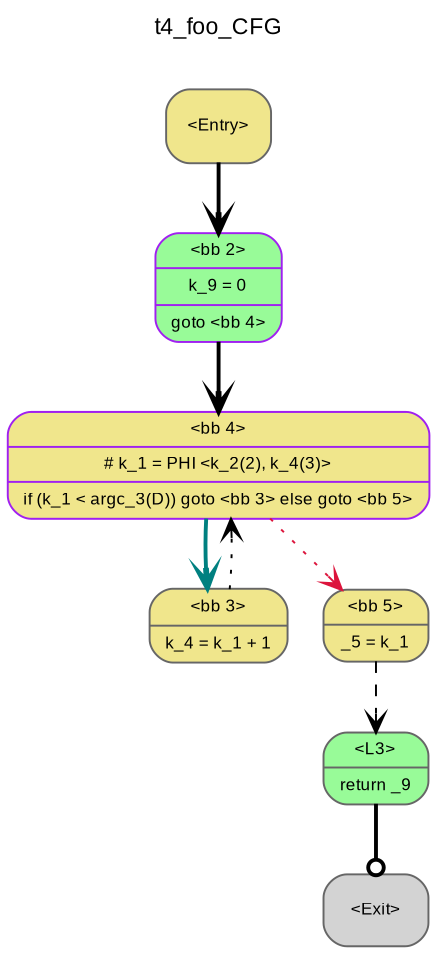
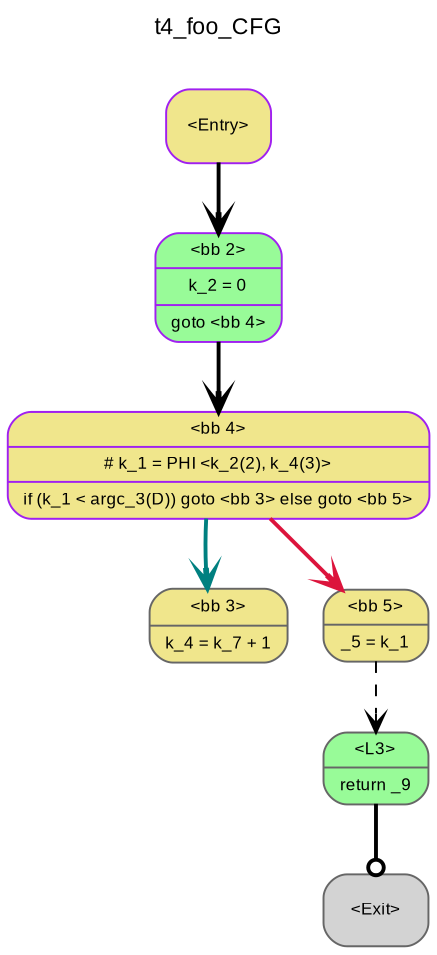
(219, 126) -> (219, 126)
(219, 286) -> (219, 286)
(299, 547) -> (299, 547)
(231, 564) -> none
(219, 643) -> (219, 643)
